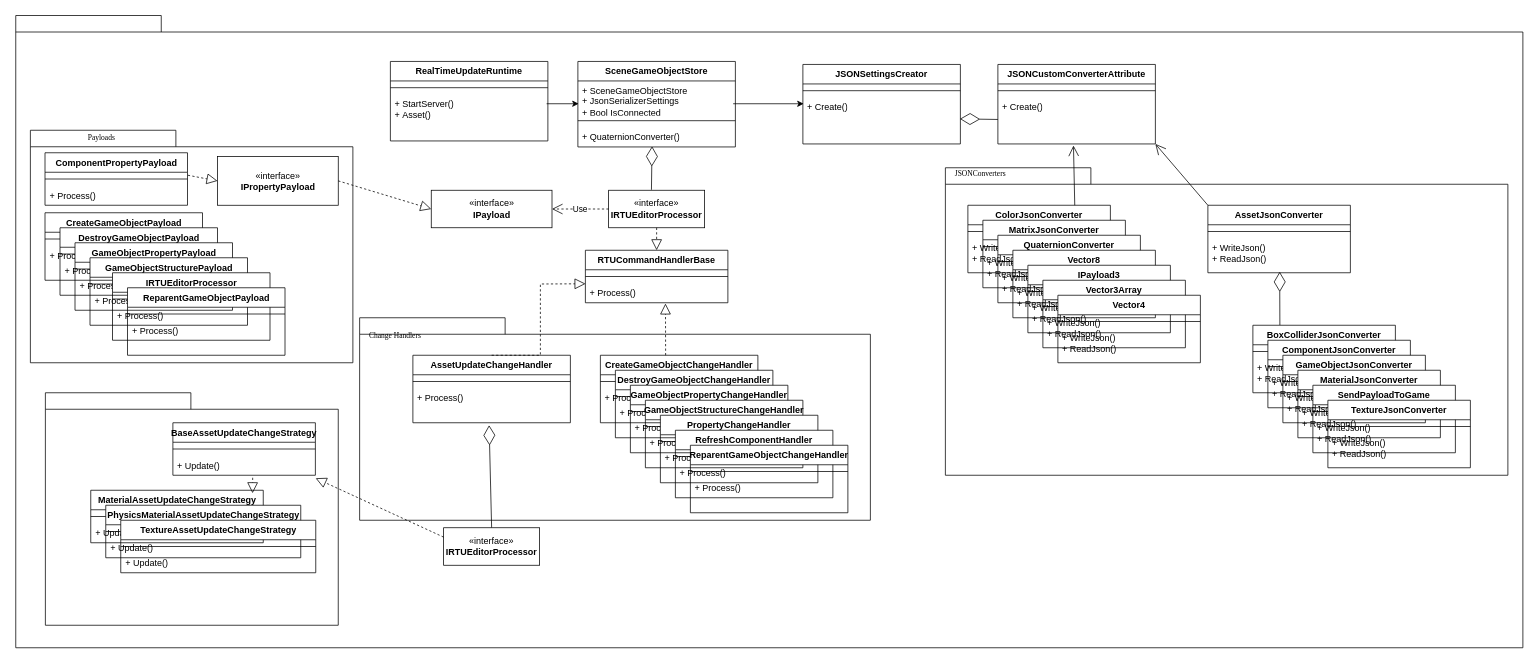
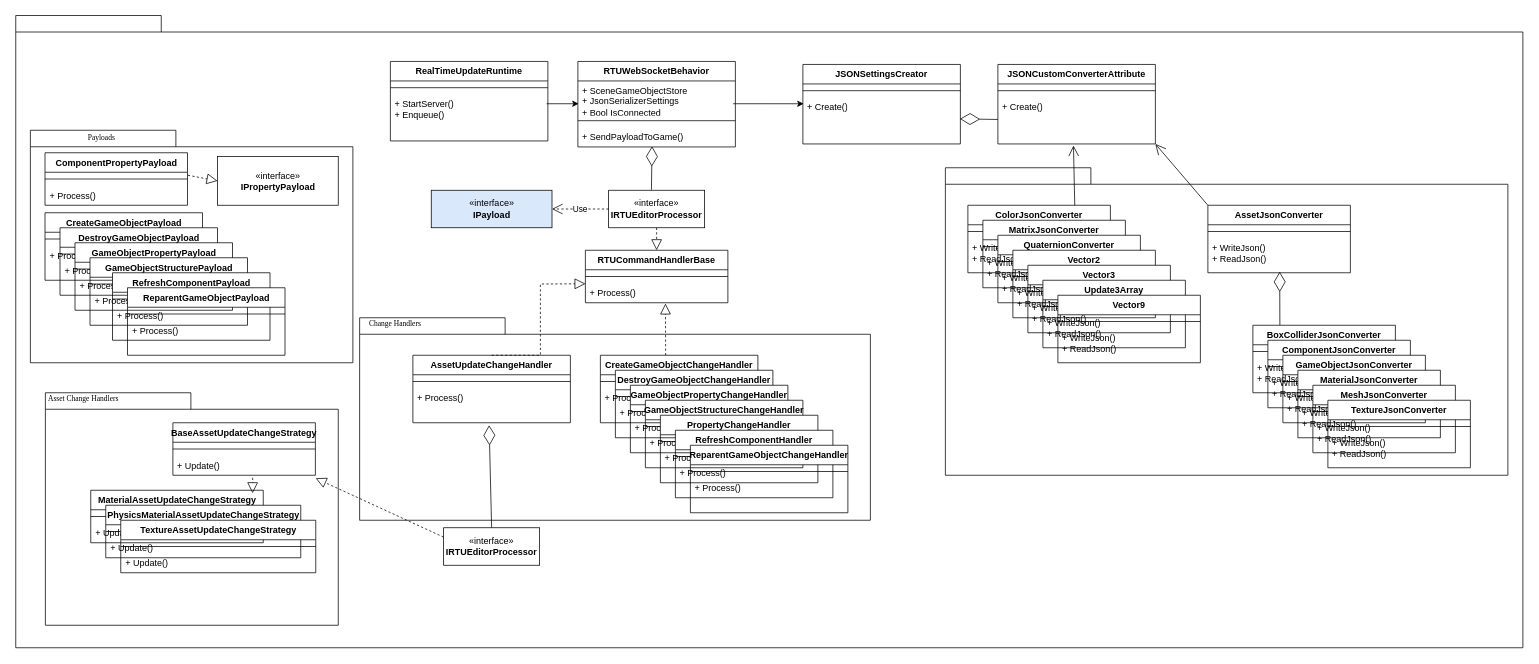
(657, 72) -> (657, 72)
(432, 110) -> (432, 110)
(638, 138) -> (633, 138)
(1010, 175) -> none
(380, 193) -> none
(492, 209) -> (492, 209)
(1084, 261) -> (1084, 261)
(1099, 276) -> (1099, 276)
(192, 283) -> (192, 283)
(1114, 291) -> (1114, 291)
(1129, 306) -> (1129, 306)
(424, 336) -> (424, 325)
(1384, 396) -> (1384, 396)
none -> (103, 400)
